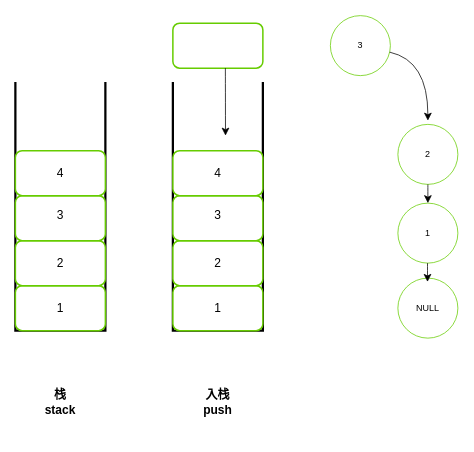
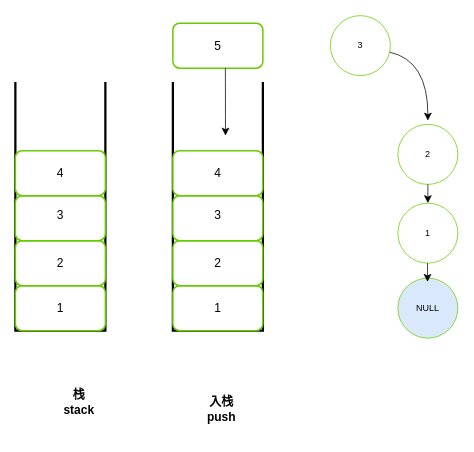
none -> (218, 45)
(428, 308) -> (428, 308)
(60, 402) -> (79, 402)
(218, 402) -> (222, 409)
